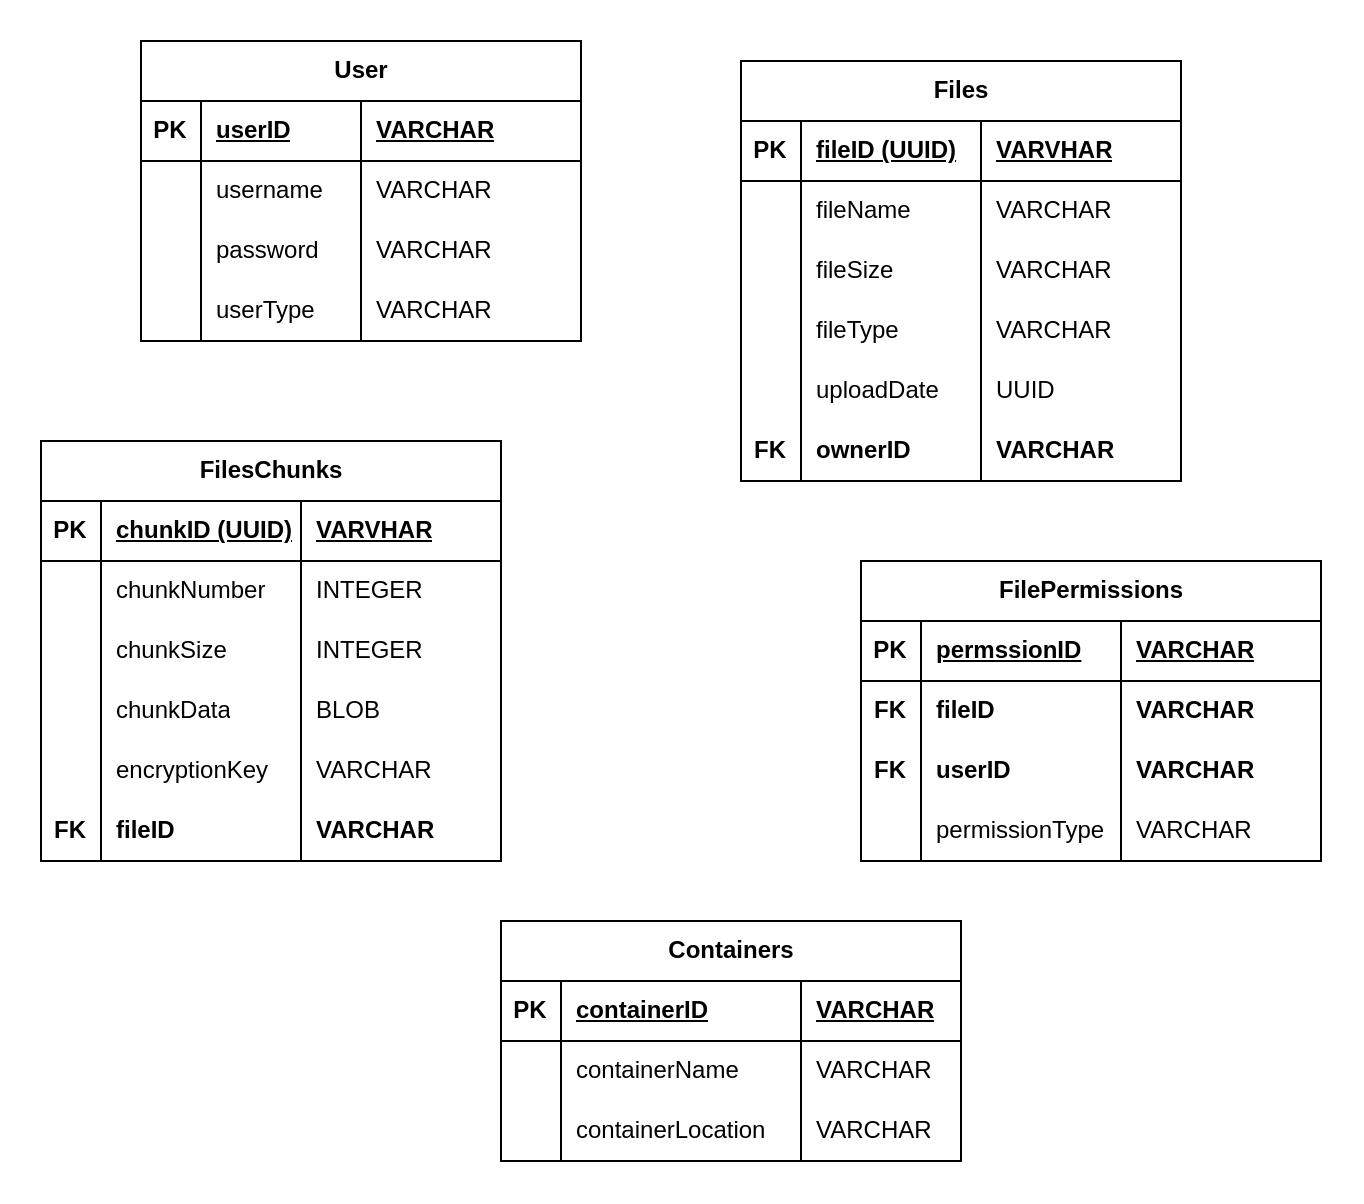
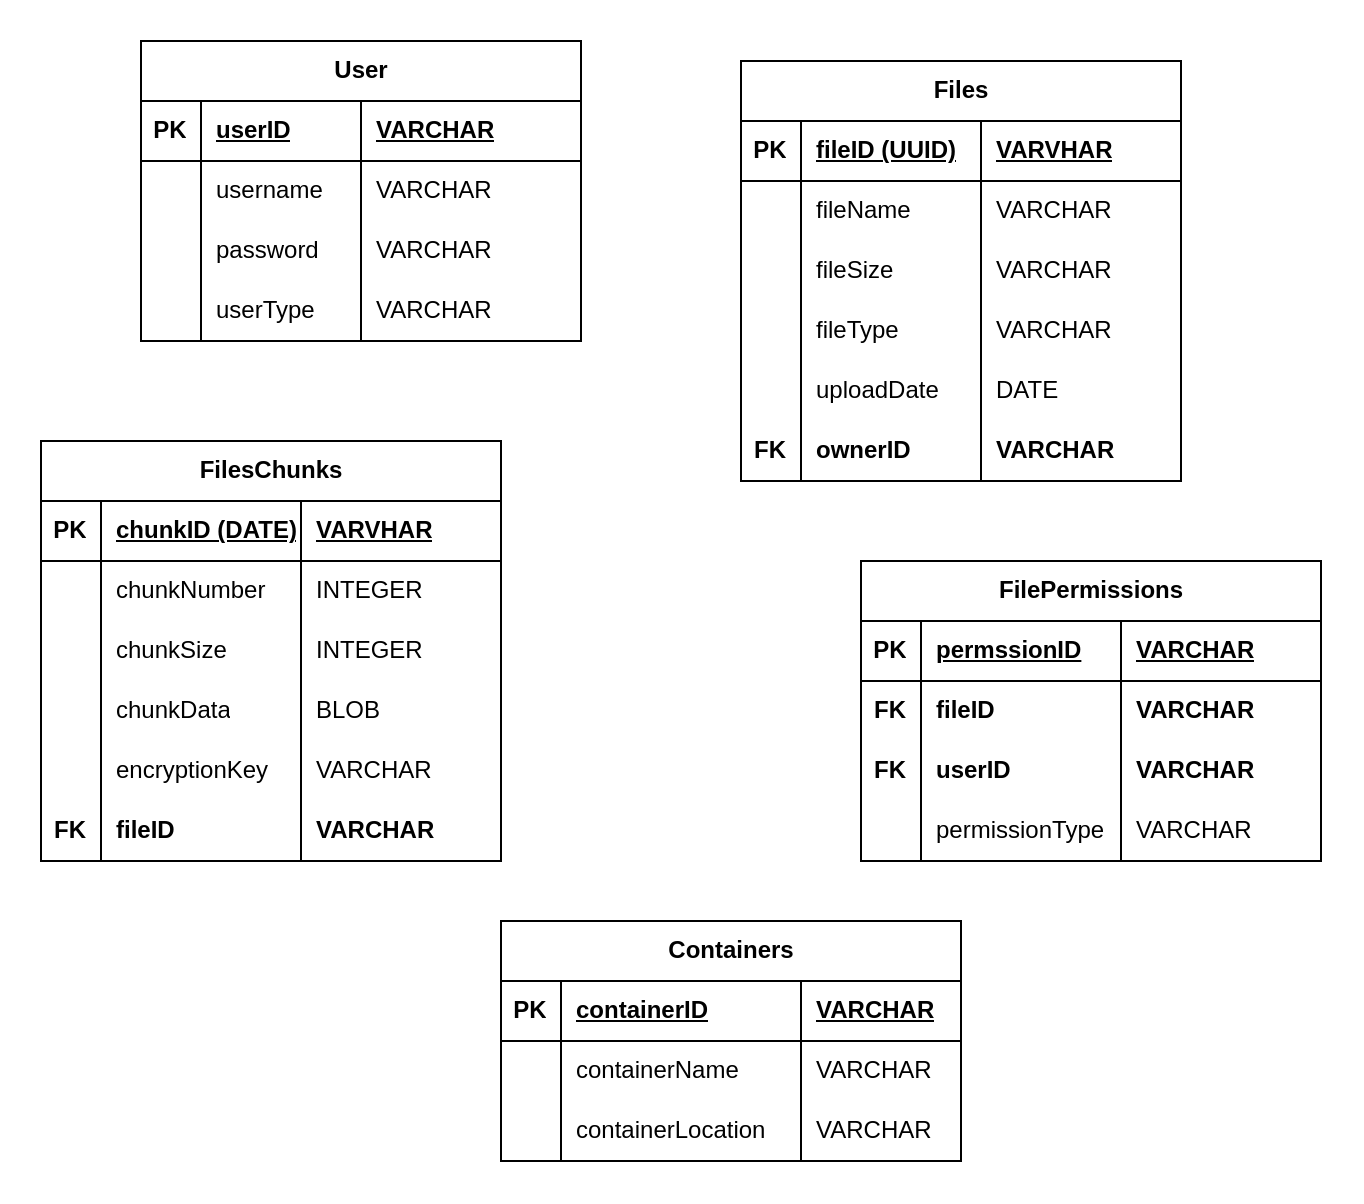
(1024, 391) -> (1024, 391)
(208, 531) -> (208, 531)
